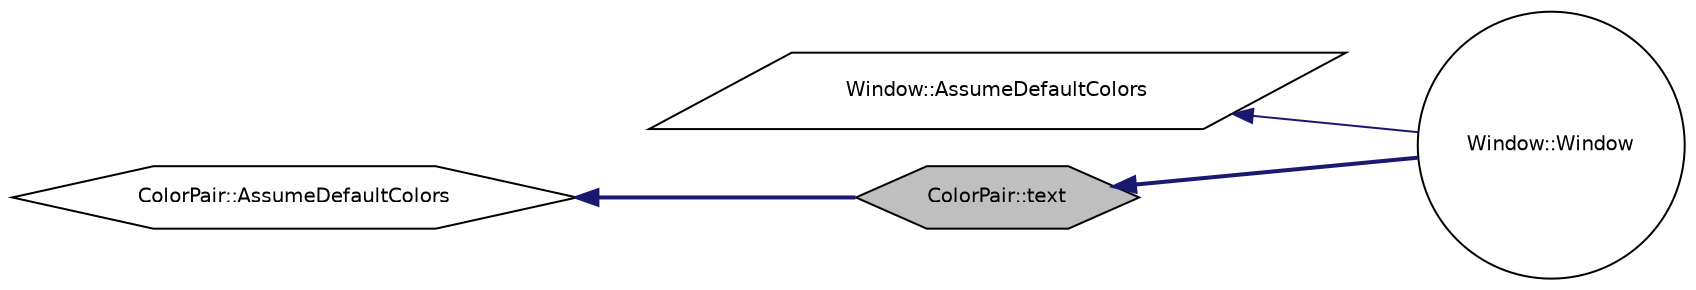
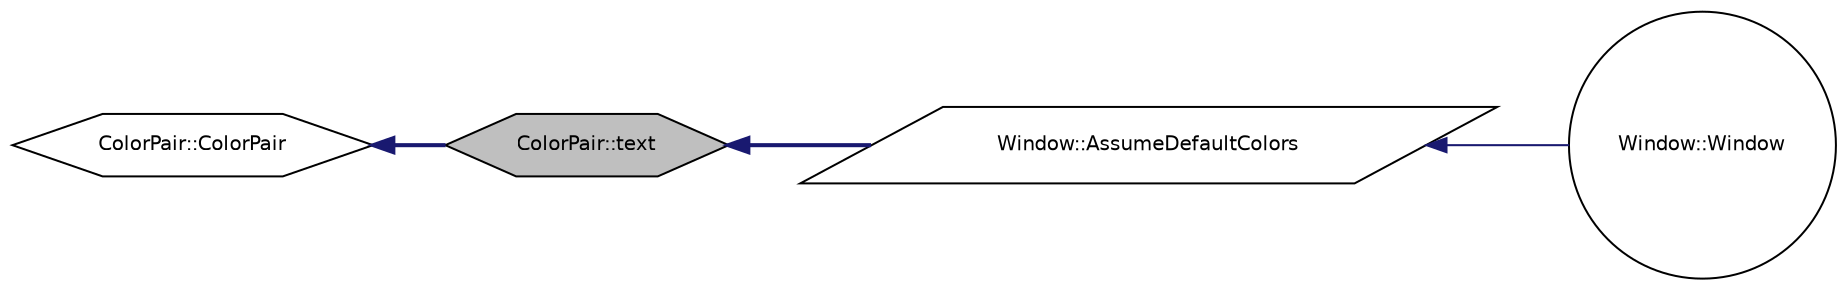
(1276, 171) -> (810, 145)
(295, 197) -> (193, 145)
